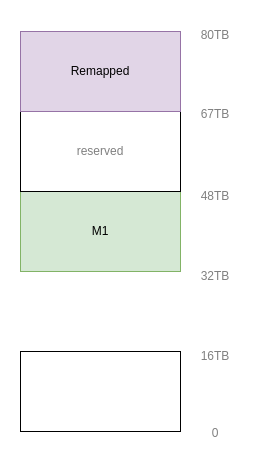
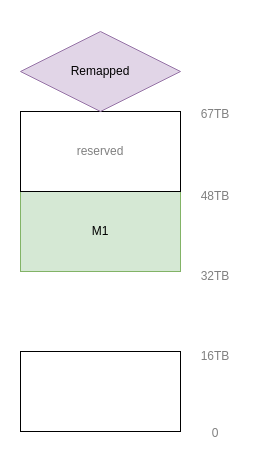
(216, 36) -> none
(101, 72) -> (101, 72)
